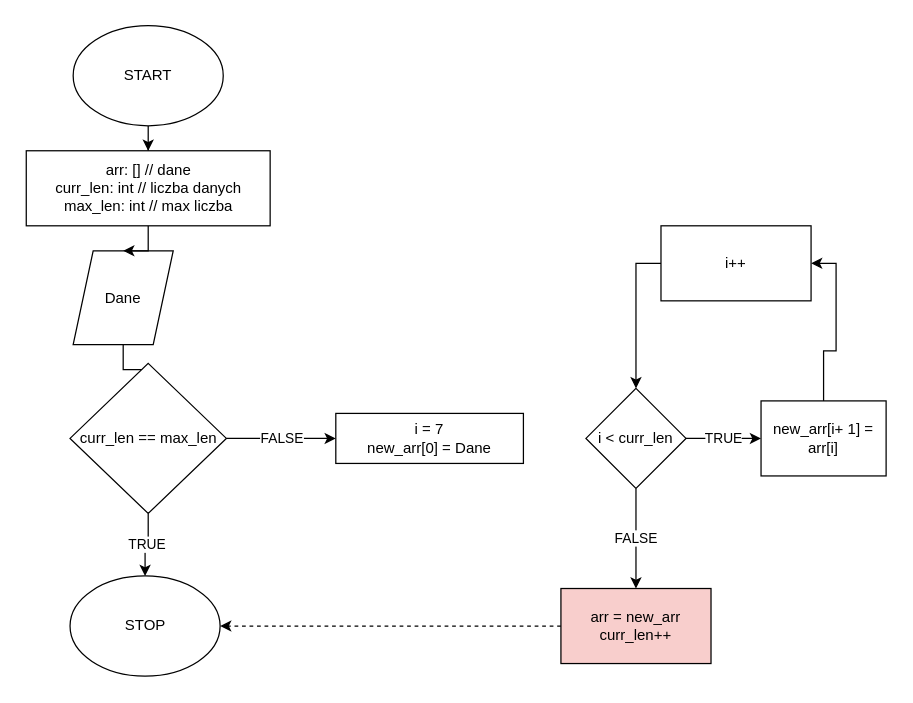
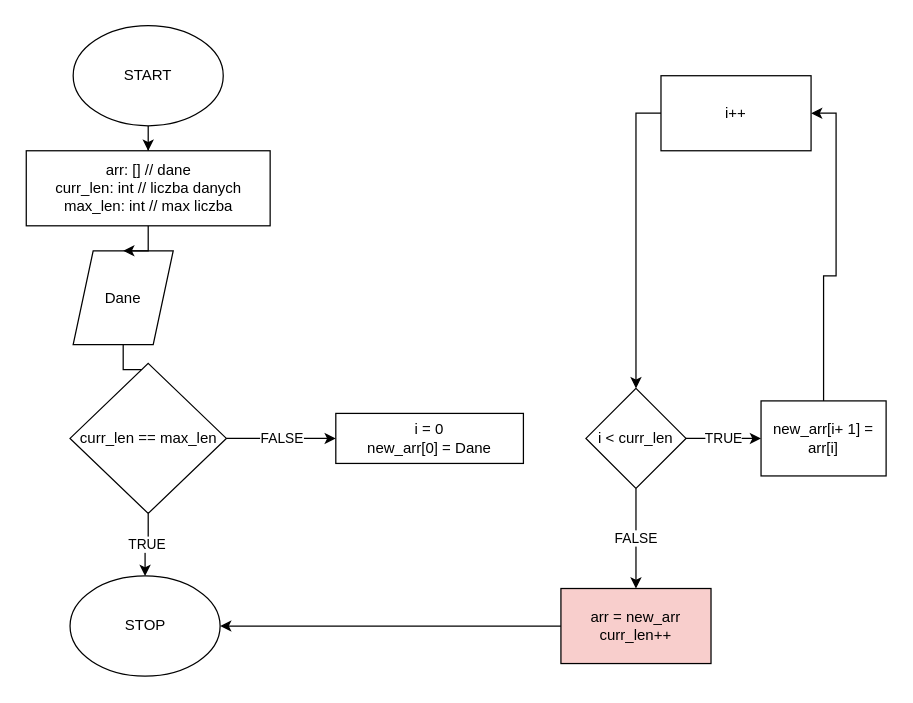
(736, 263) -> (736, 113)
(429, 438) -> (429, 438)
(393, 626) -> (393, 626)
